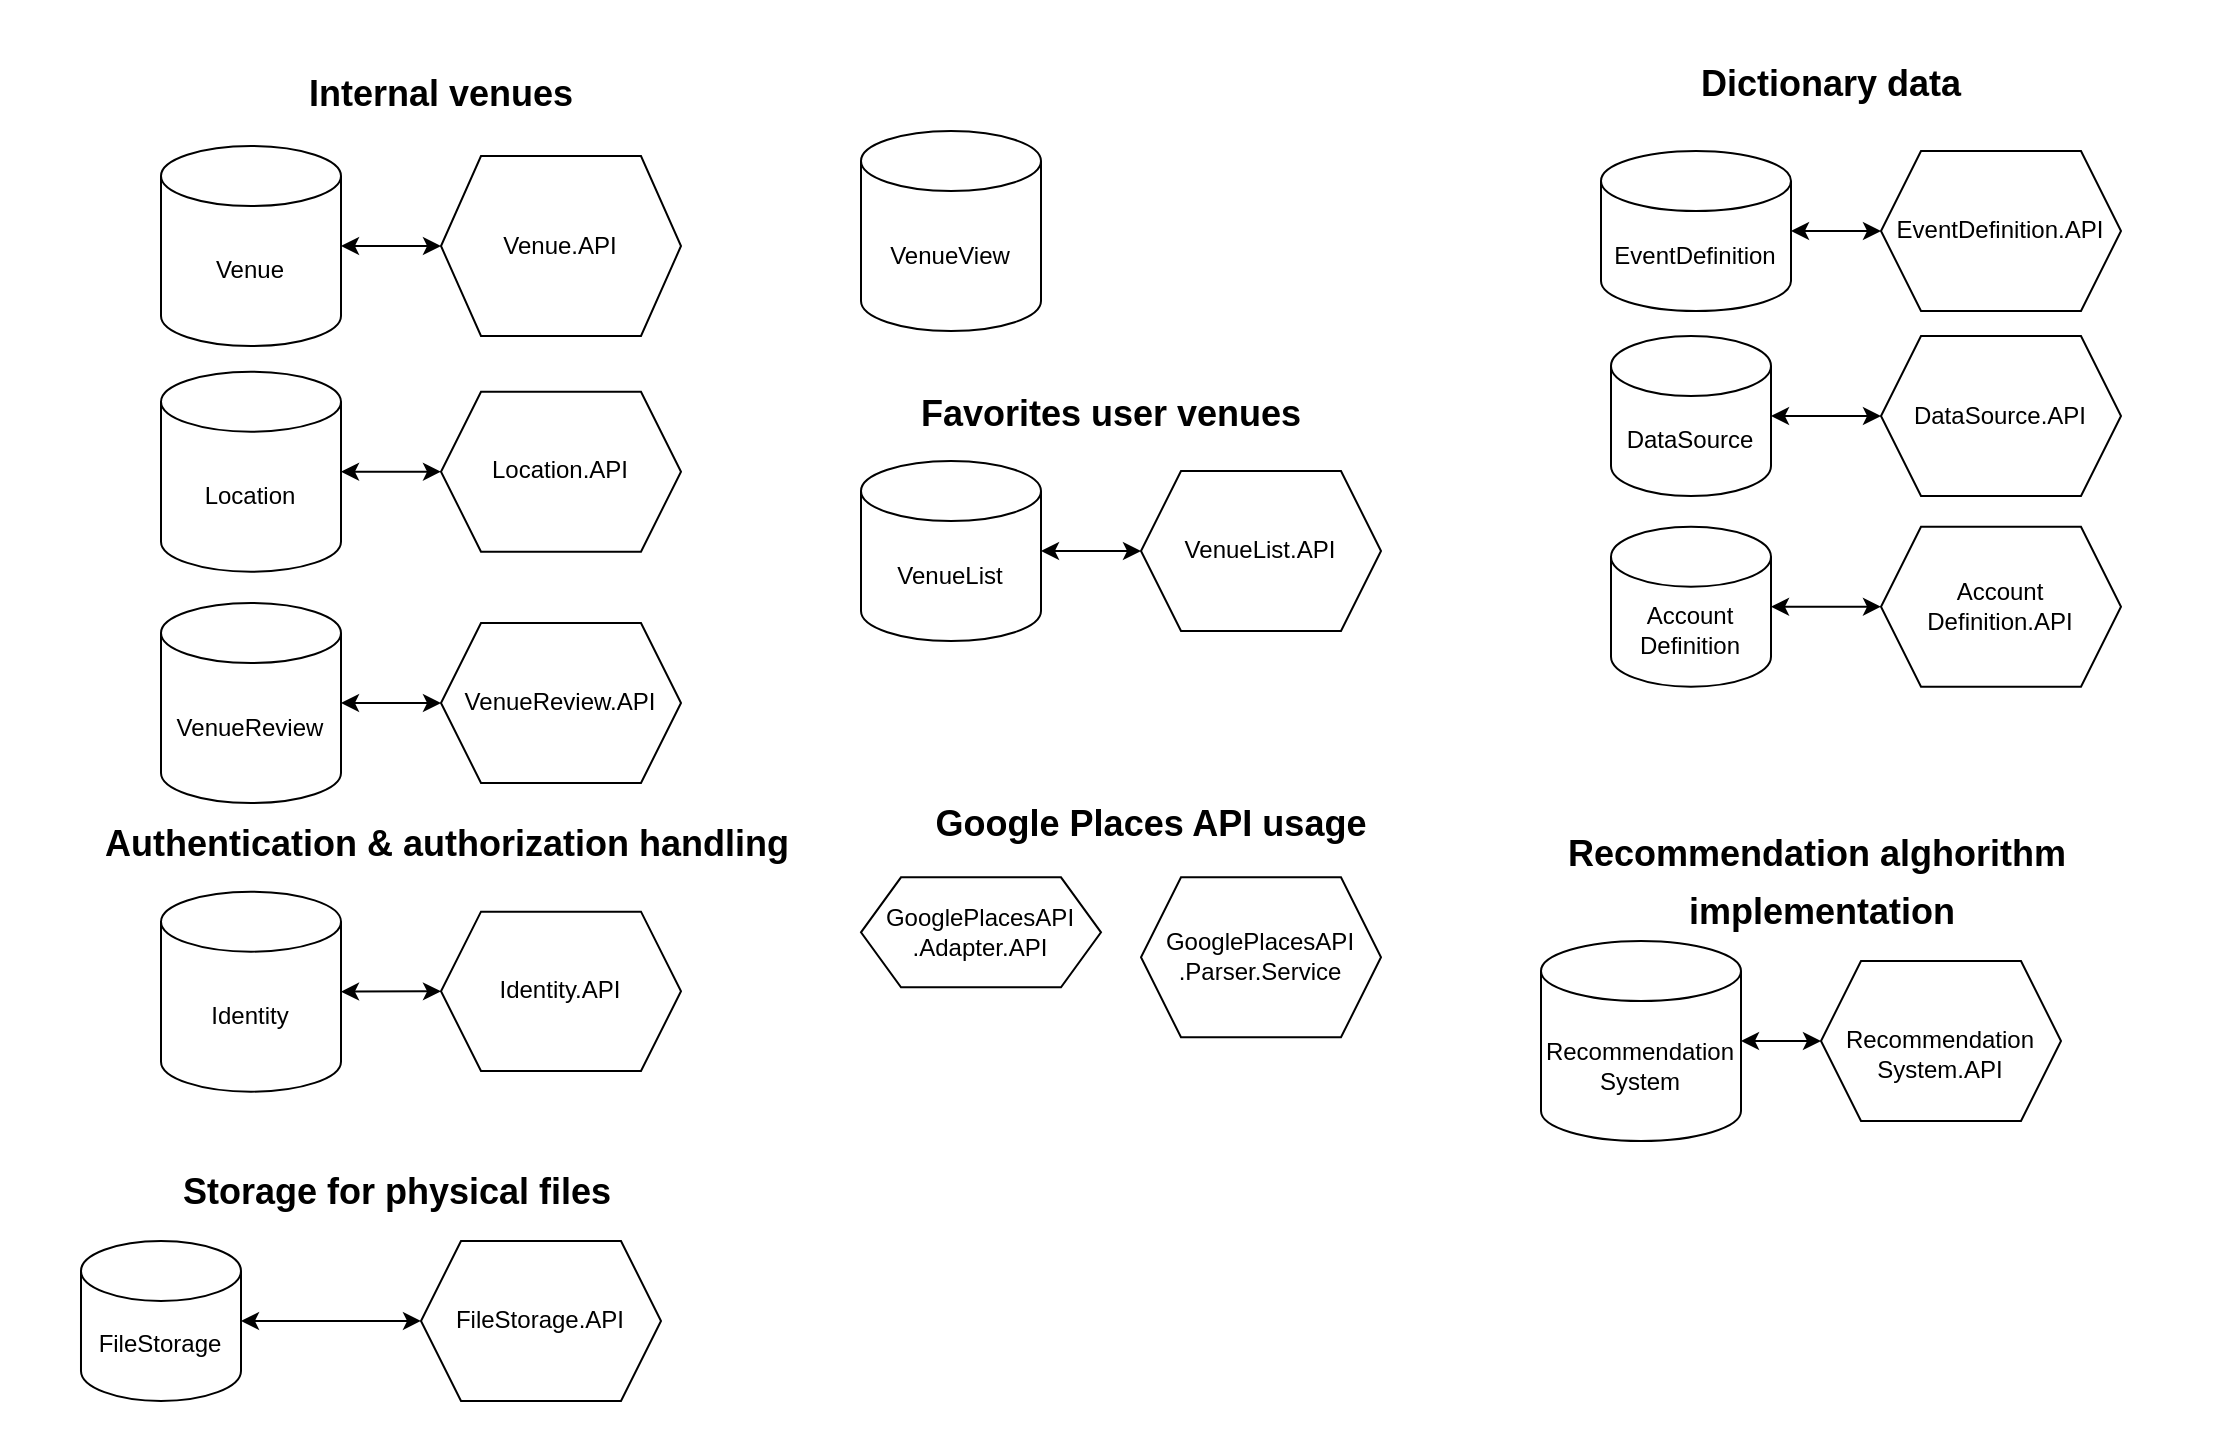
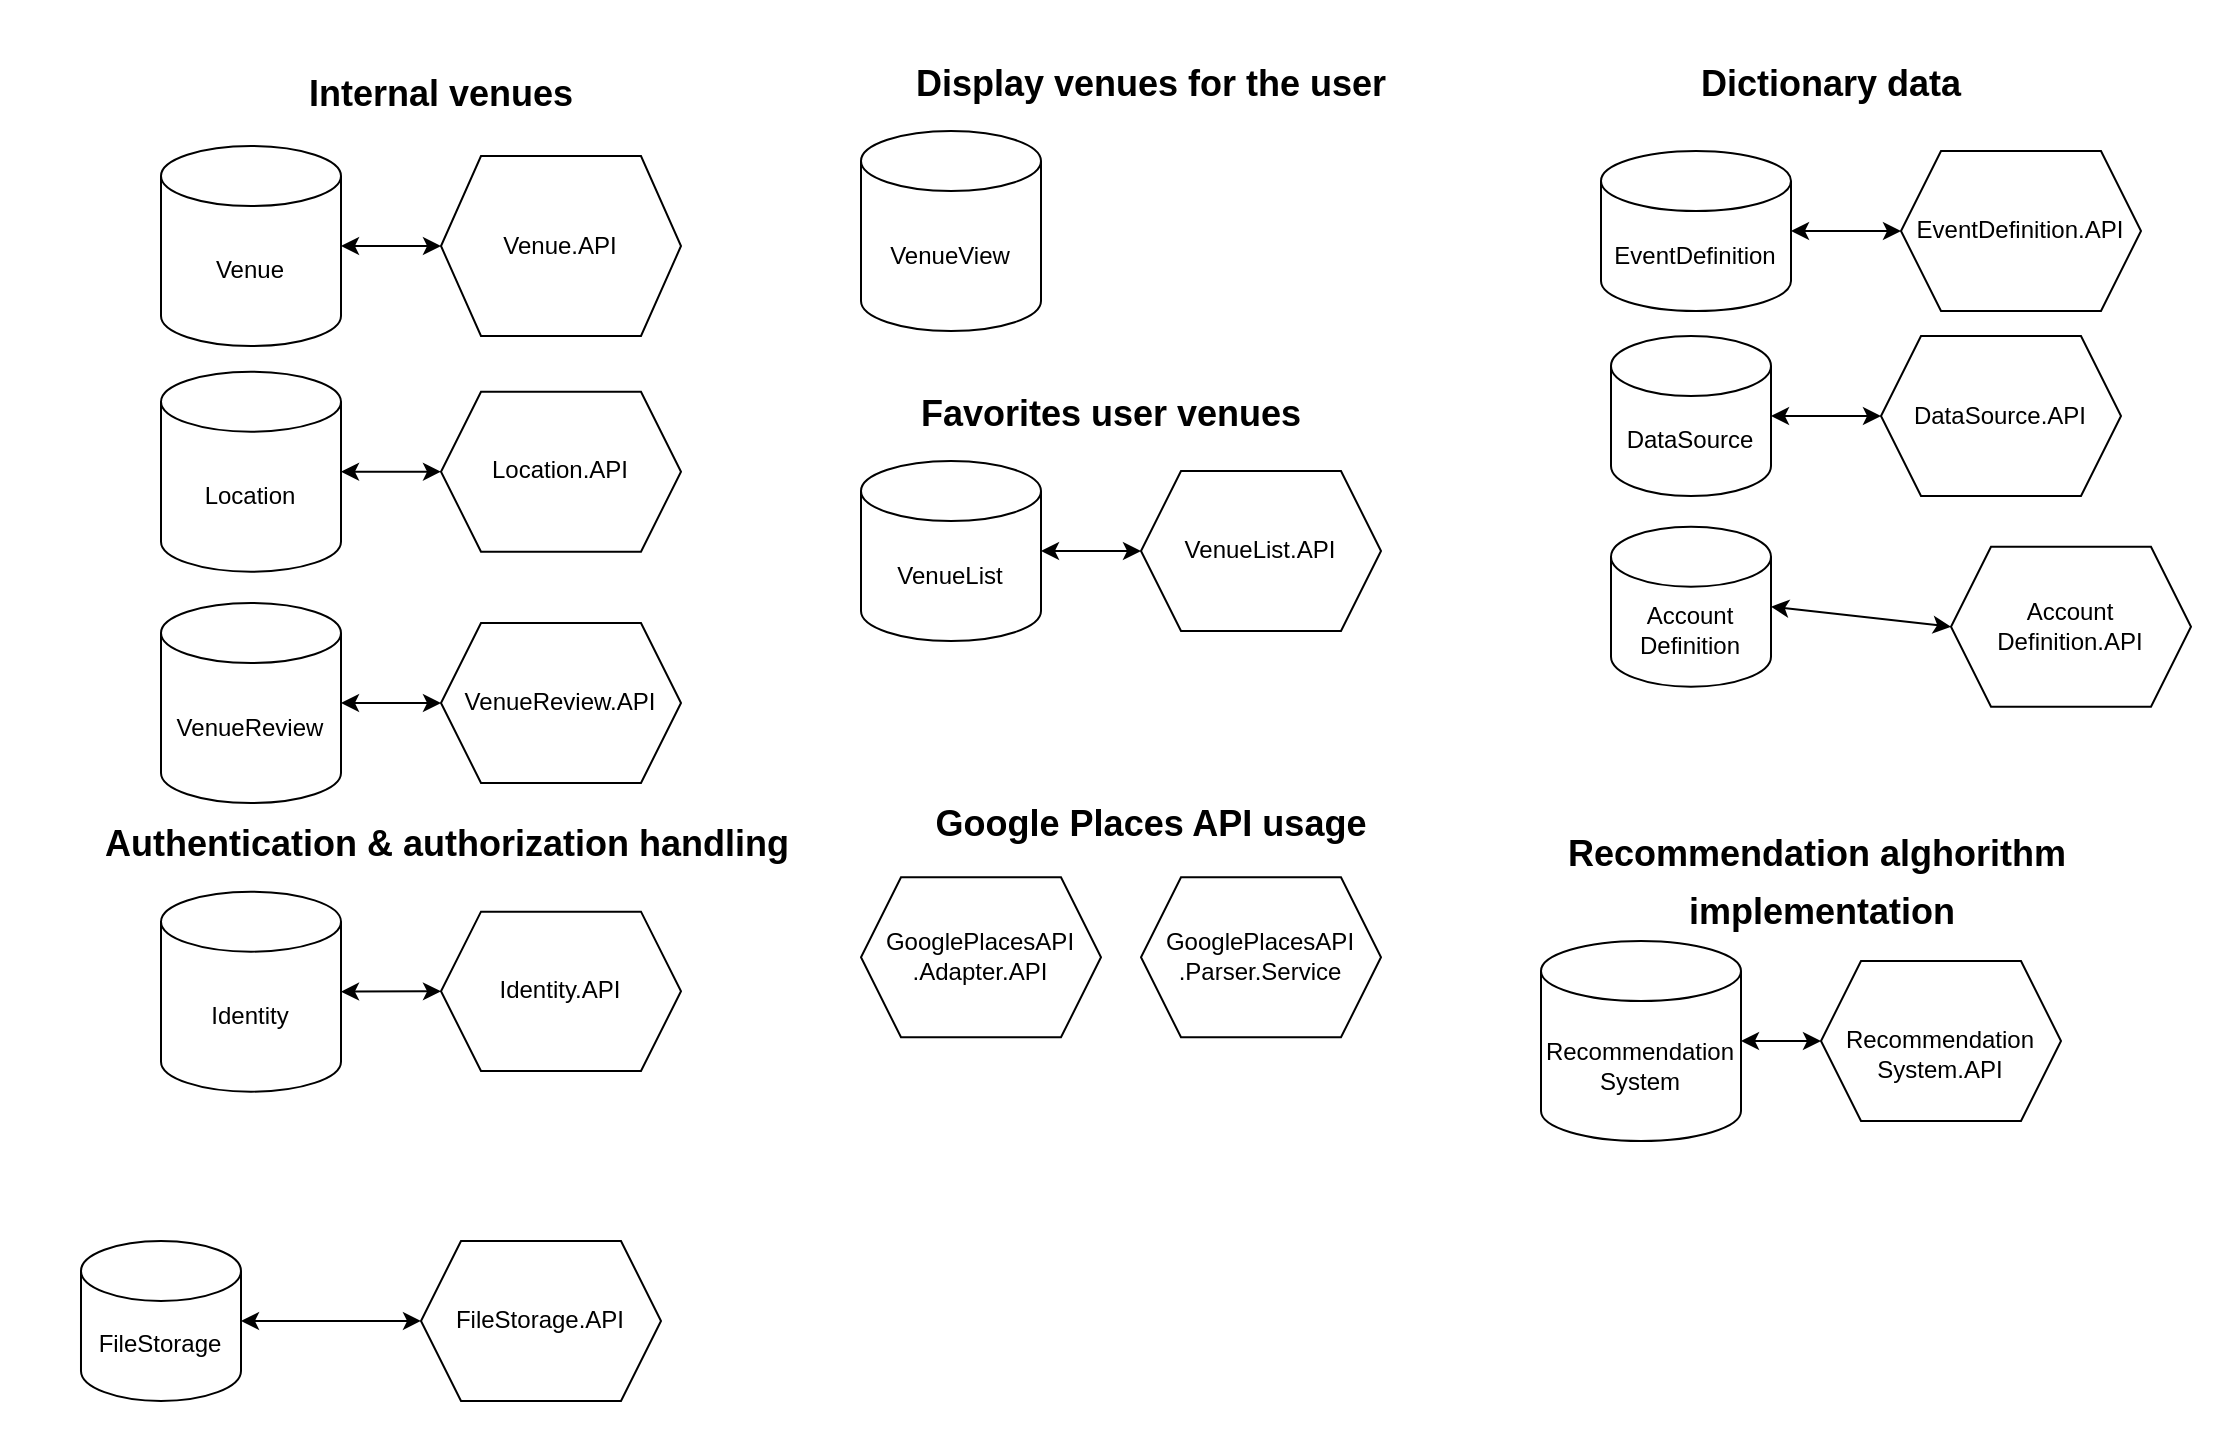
none -> (1151, 81)
(2001, 231) -> (2021, 231)
(2001, 607) -> (2071, 627)
(981, 932) -> (981, 957)
(396, 1189) -> none
